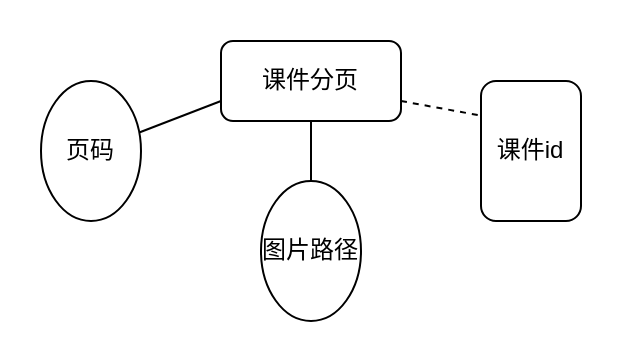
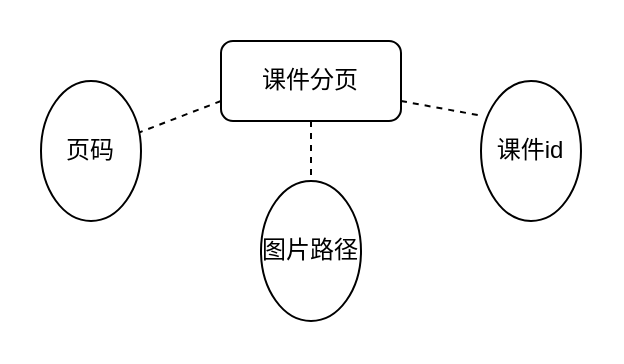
(179, 117) -> (179, 117)
(531, 151) -> (531, 151)
(311, 153) -> (311, 153)
